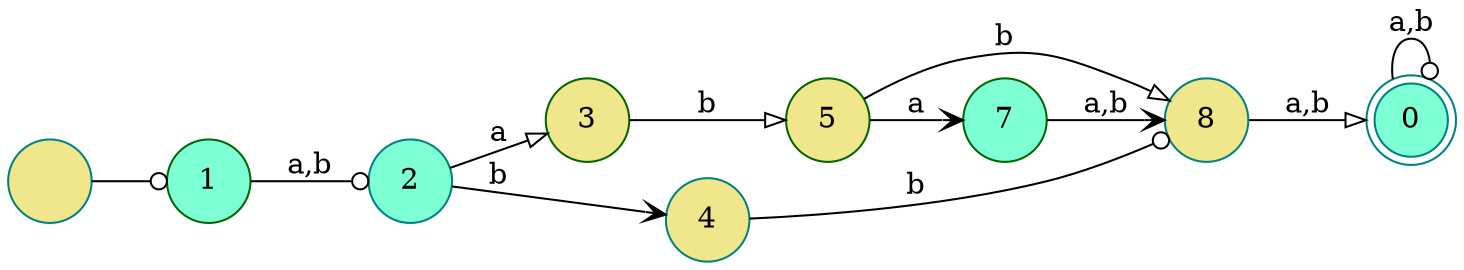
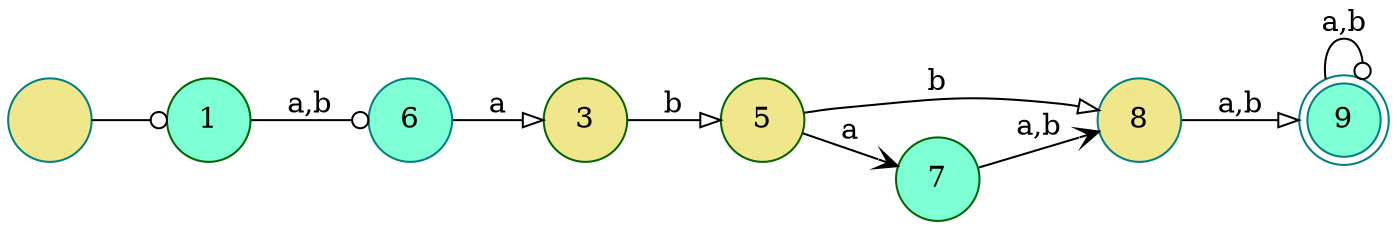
(1411, 120) -> (1344, 120)
(410, 181) -> (410, 120)
(708, 220) -> none
